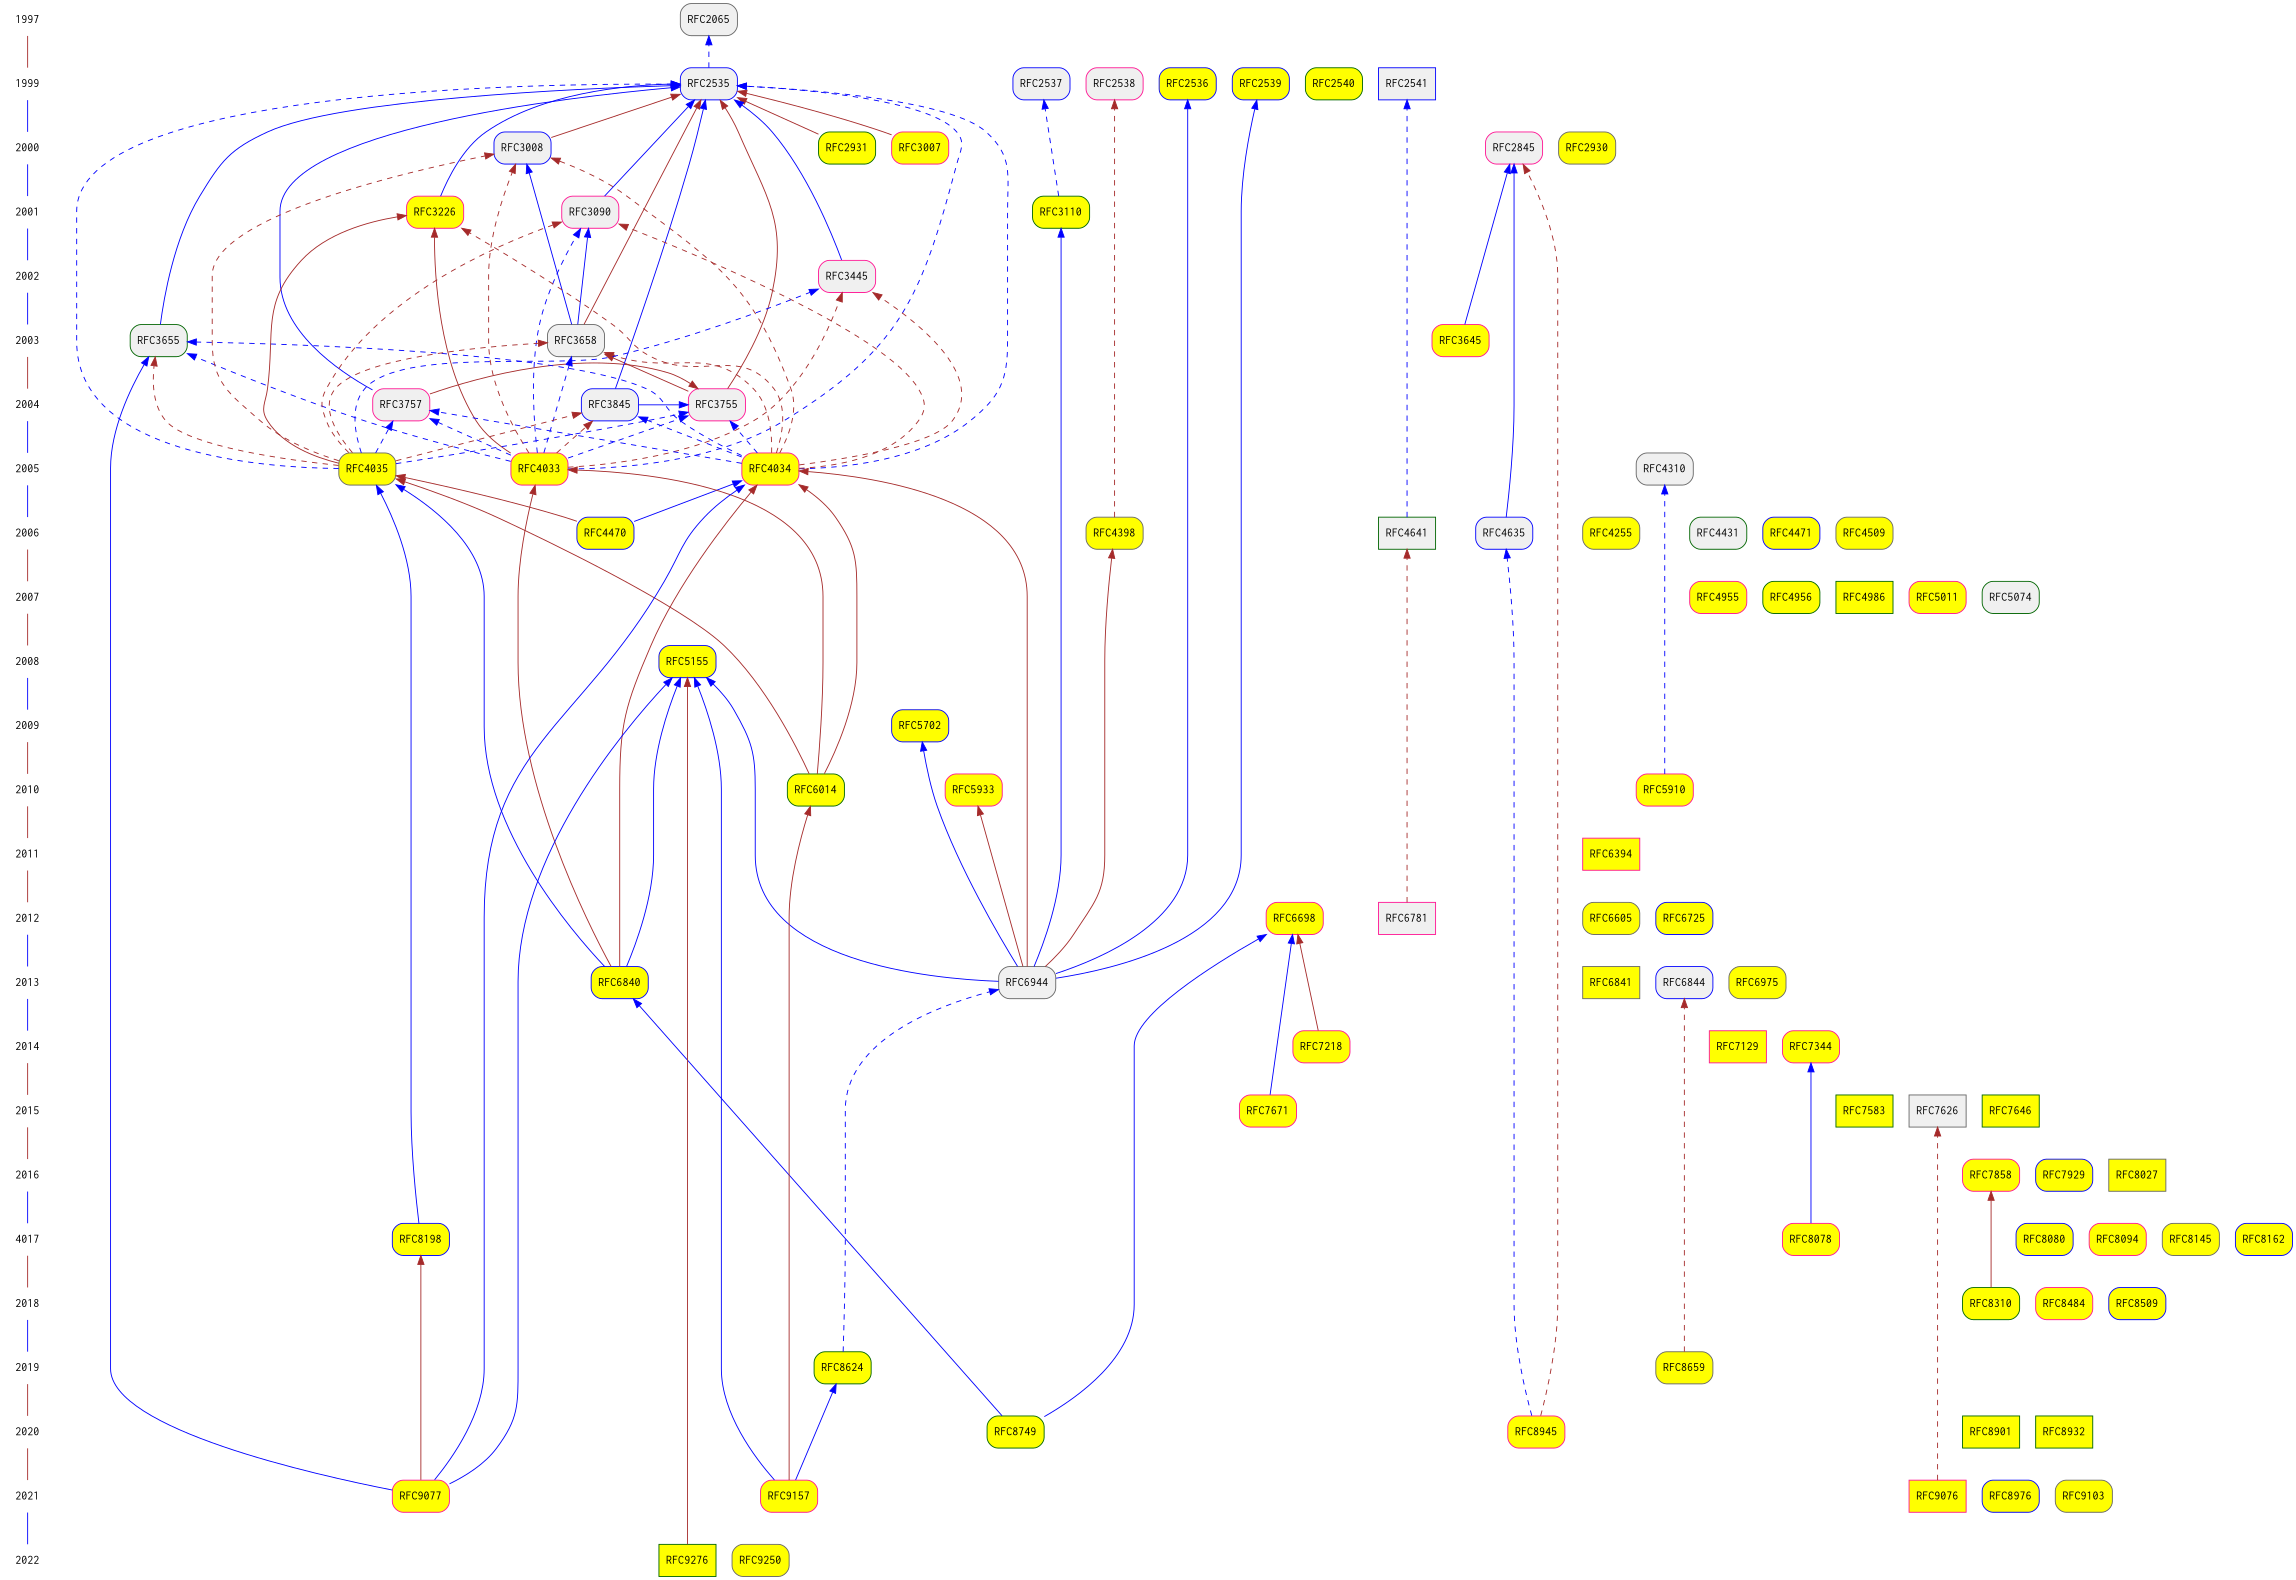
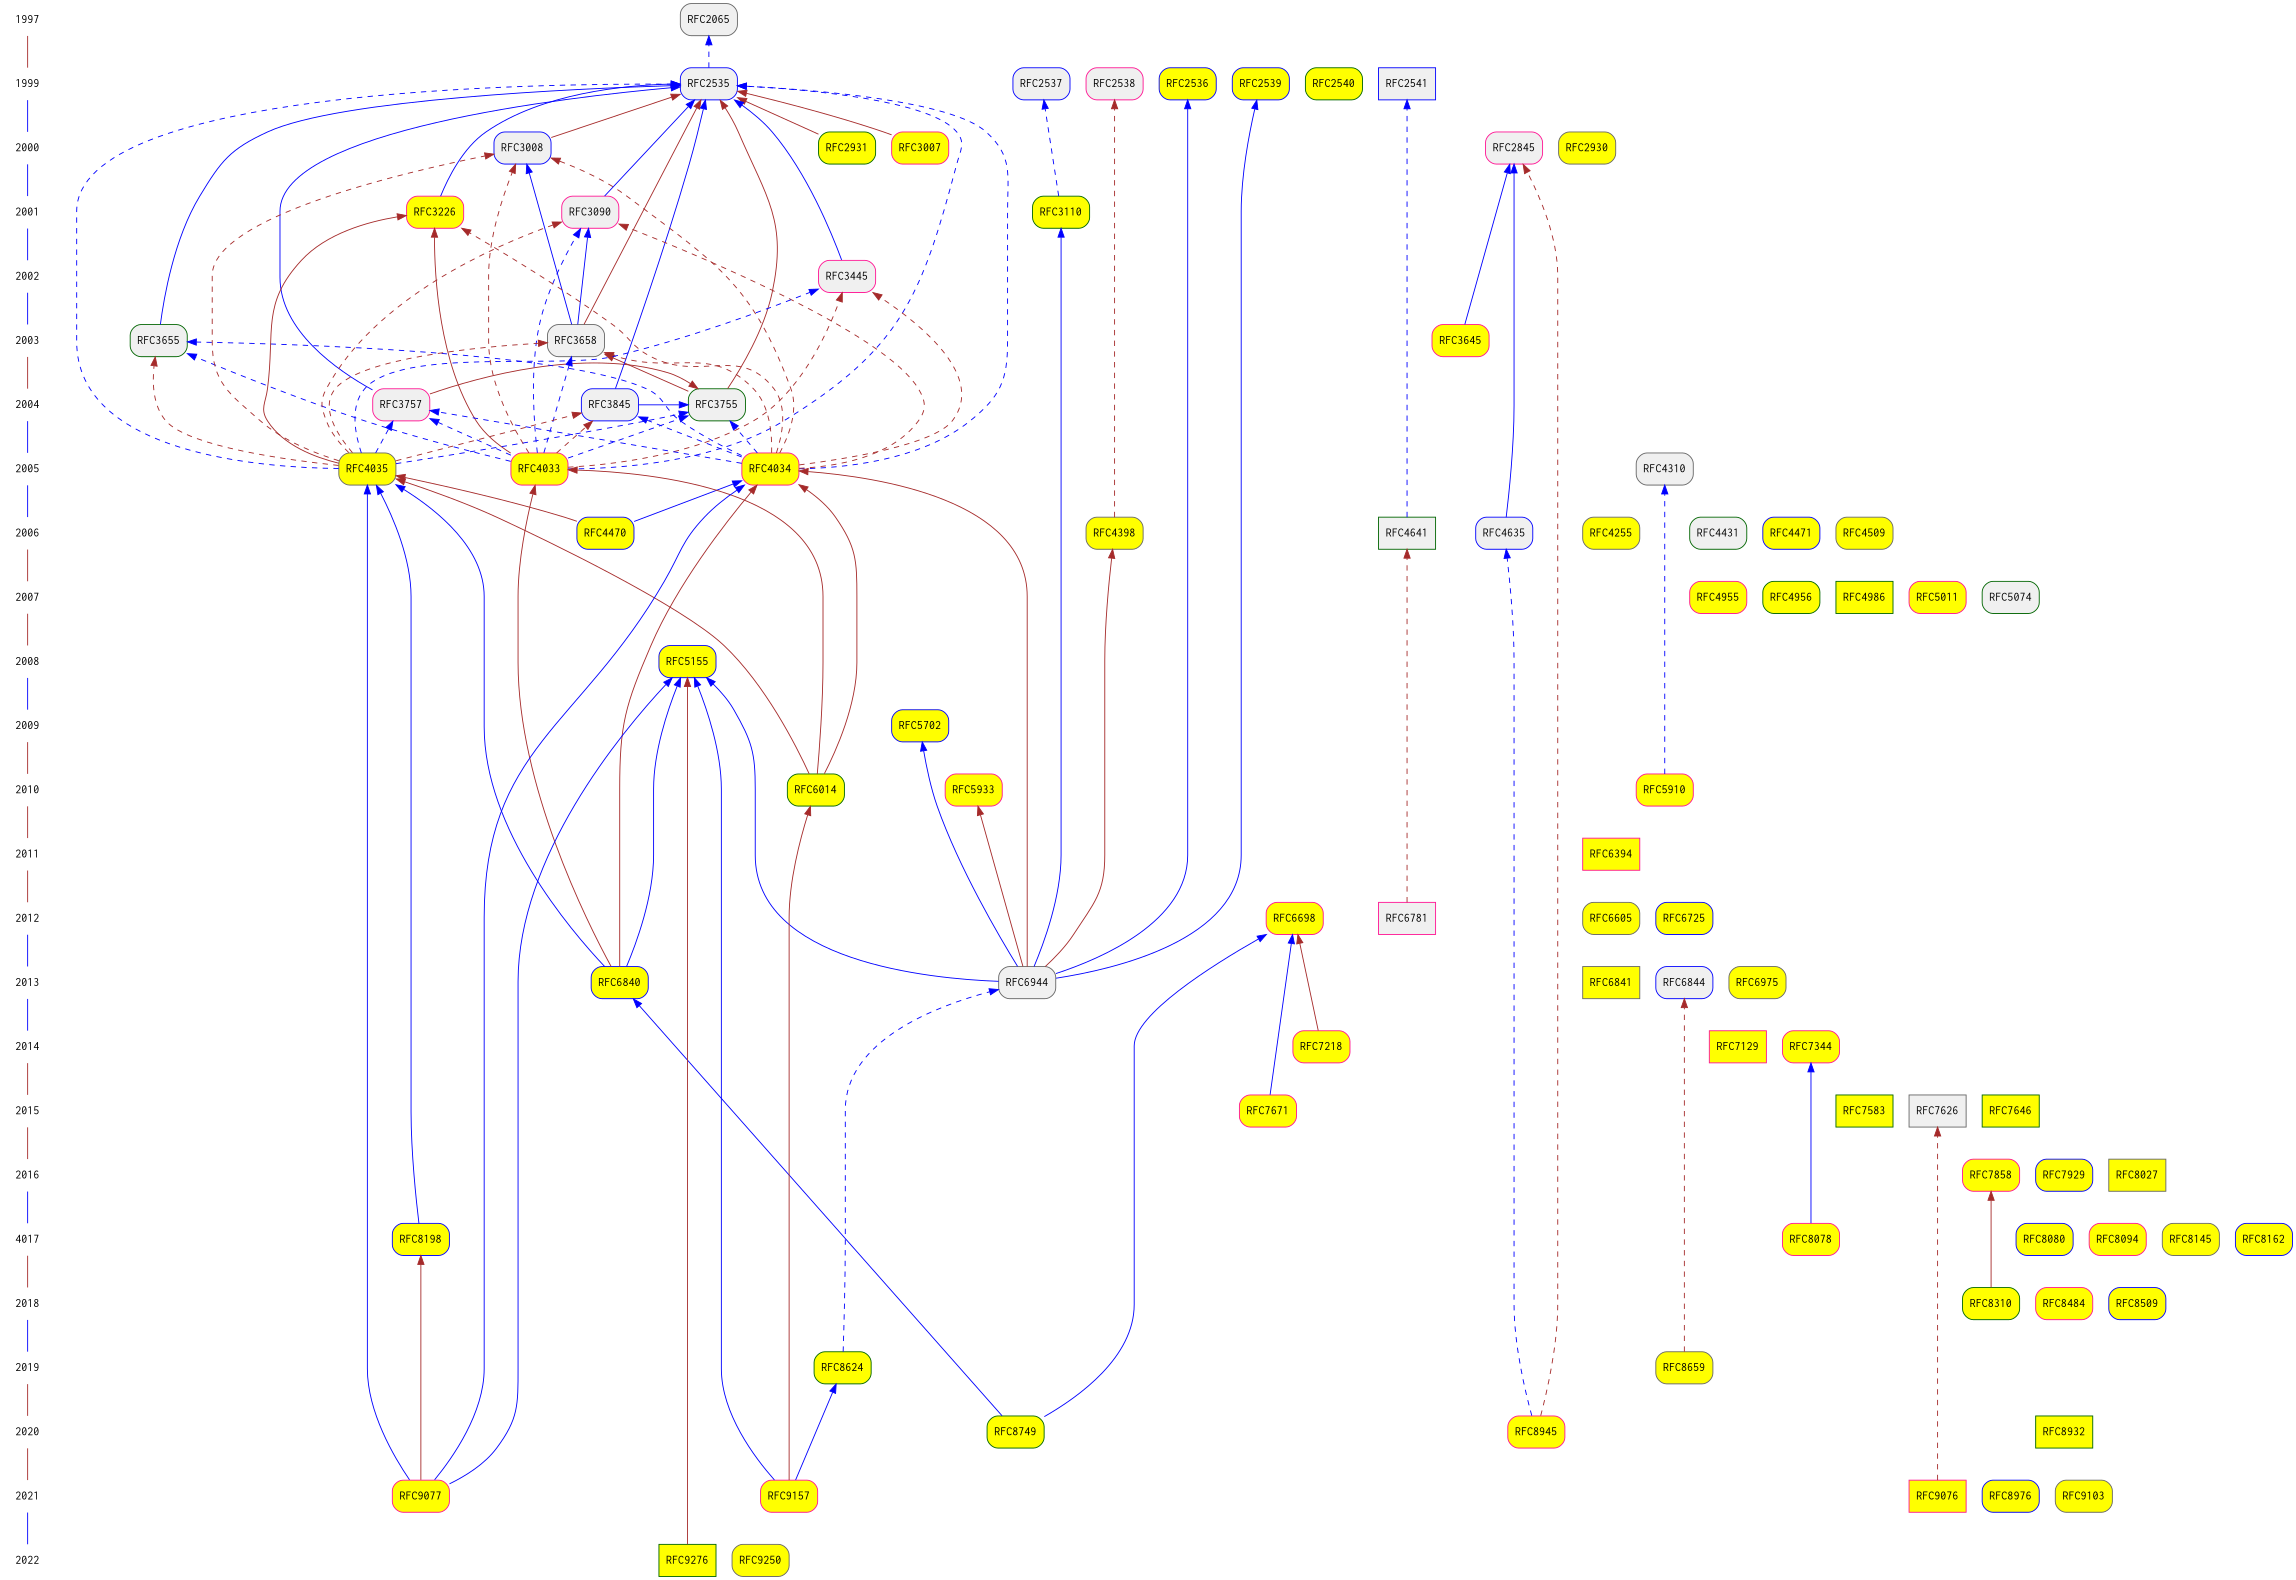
(717, 405) -> (717, 405)
(111, 1022) -> (367, 992)
(1991, 1432) -> none
